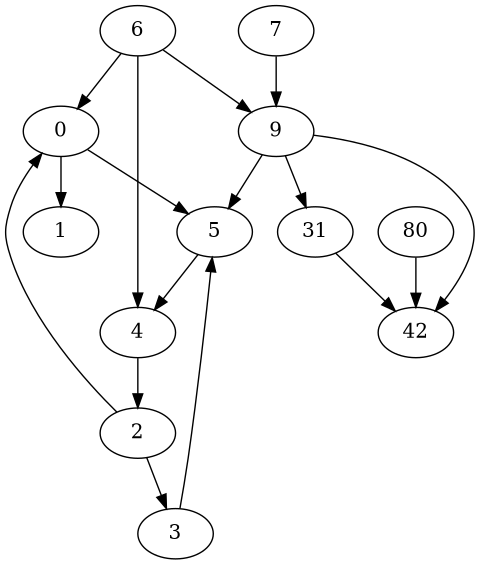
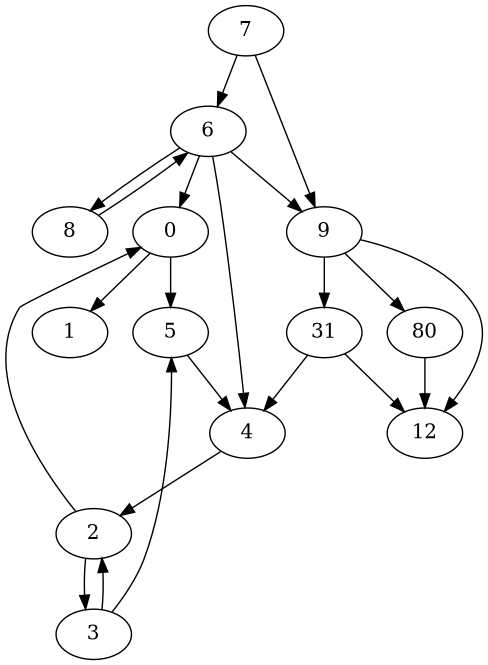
none -> (230, 74)
(249, 176) -> (369, 277)
none -> (70, 232)
(416, 333) -> (425, 433)
none -> (290, 377)
none -> (103, 591)
